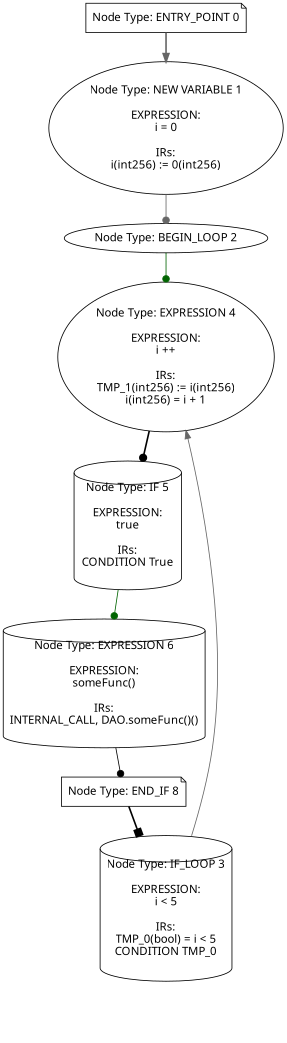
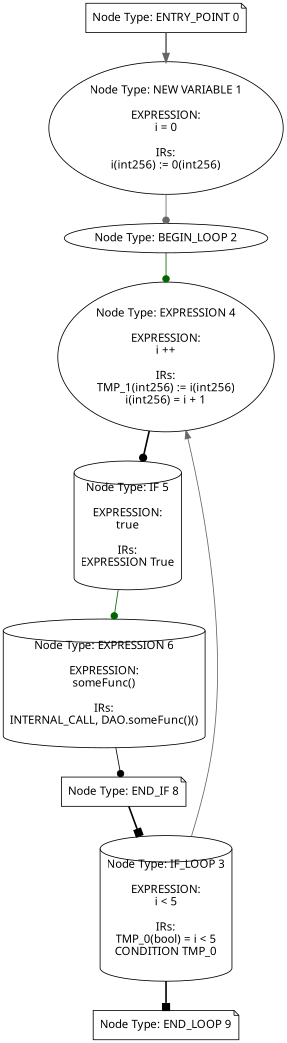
(128, 525) -> (128, 525)
none -> (166, 1025)
